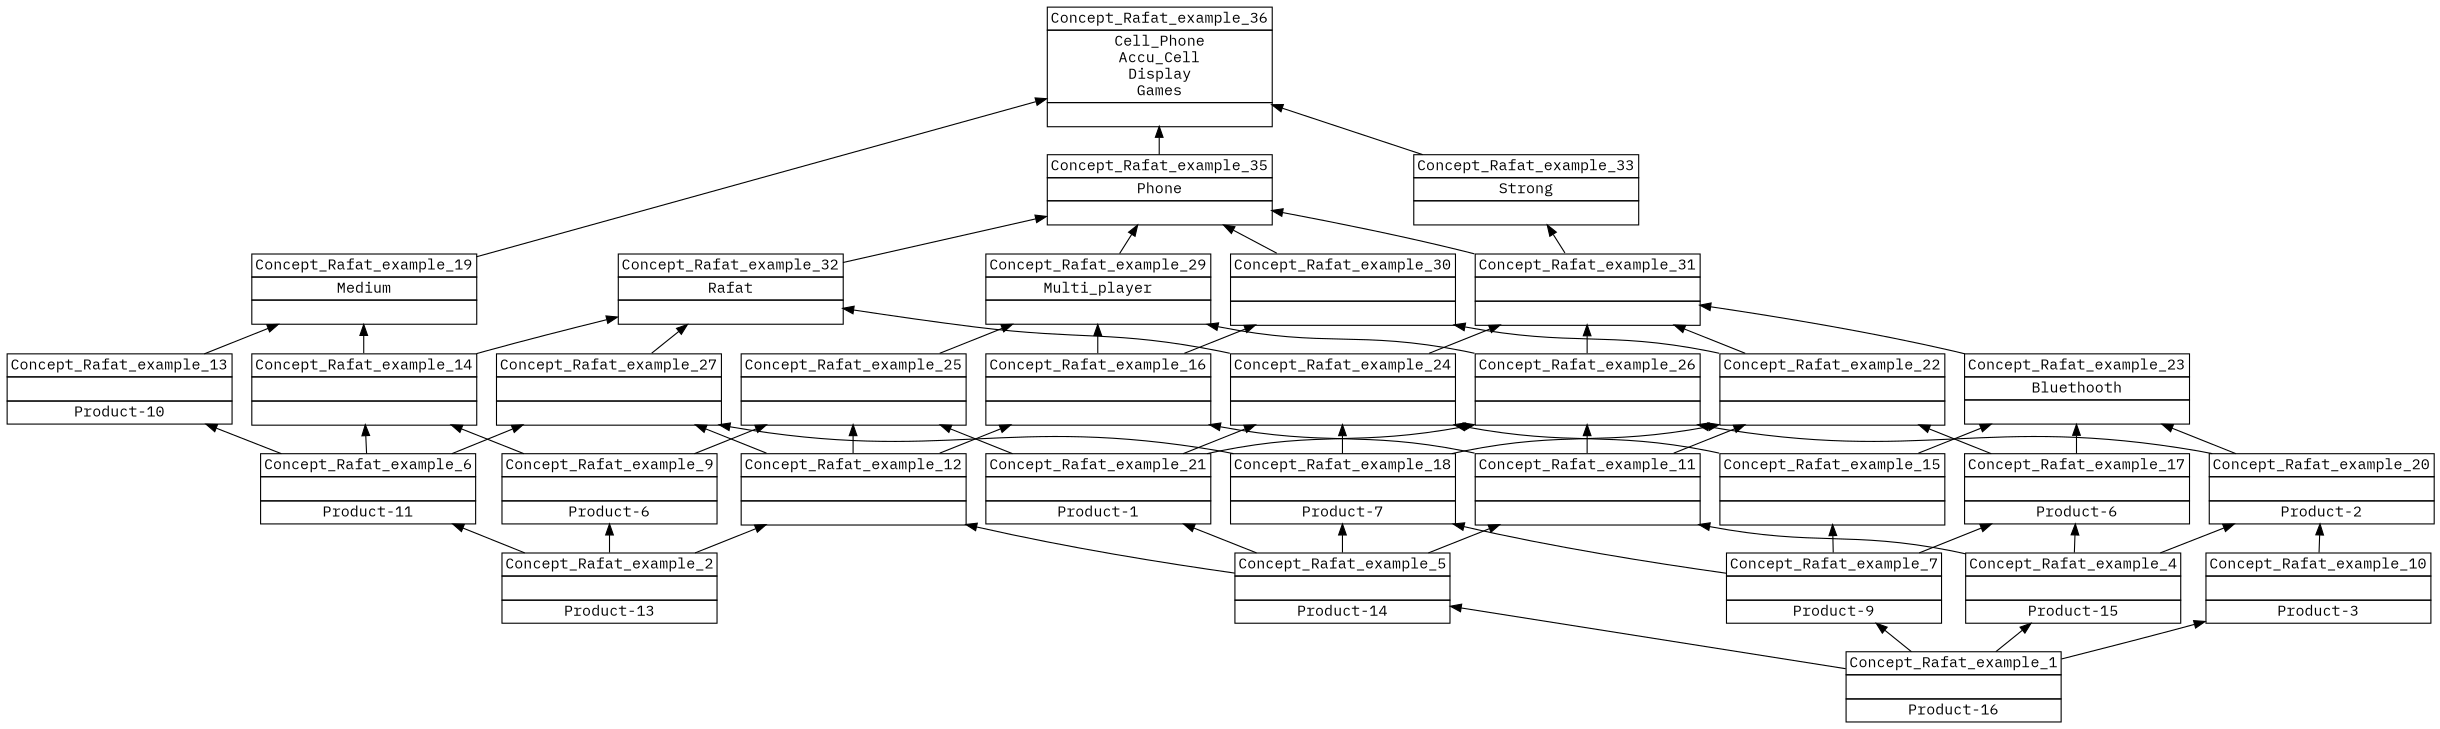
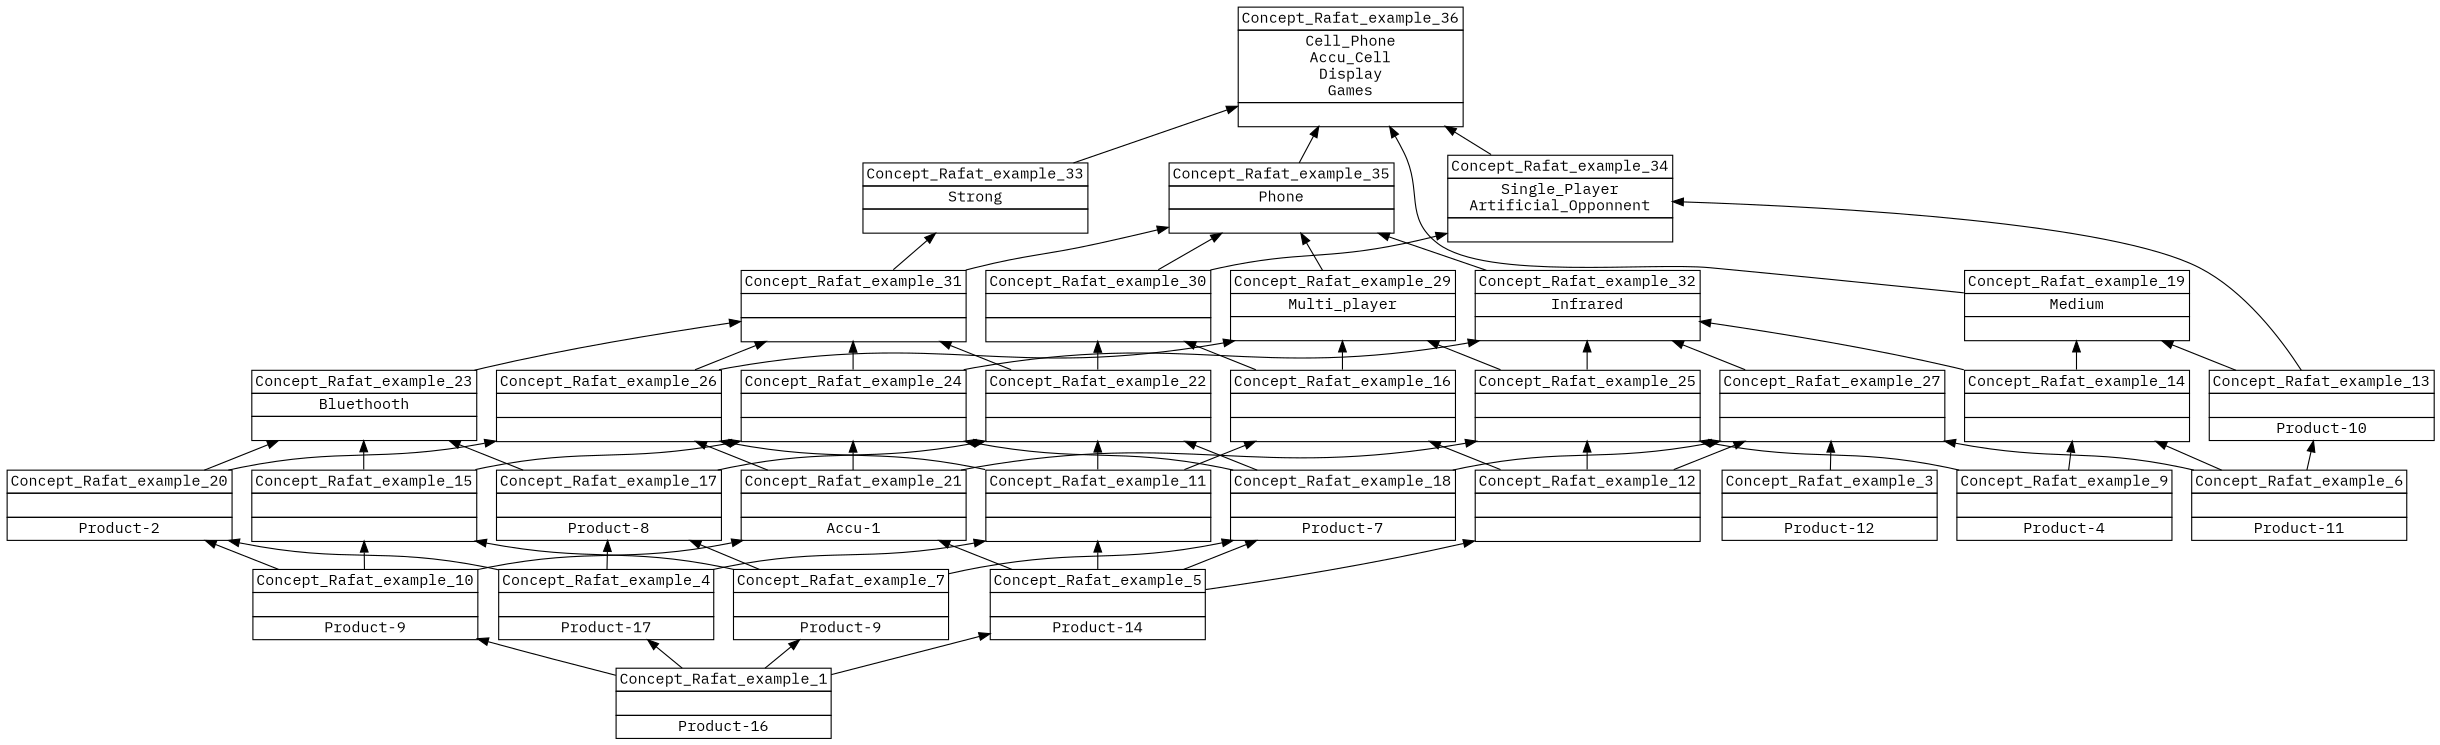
none -> (1560, 198)
(731, 288) -> (1588, 304)
none -> (1587, 361)
none -> (1830, 505)
(610, 512) -> (2064, 528)
(1098, 512) -> (854, 528)
(2077, 512) -> (609, 528)
none -> (547, 559)
none -> (364, 562)
(610, 588) -> none
(2073, 611) -> (606, 628)
(2318, 611) -> (365, 628)
